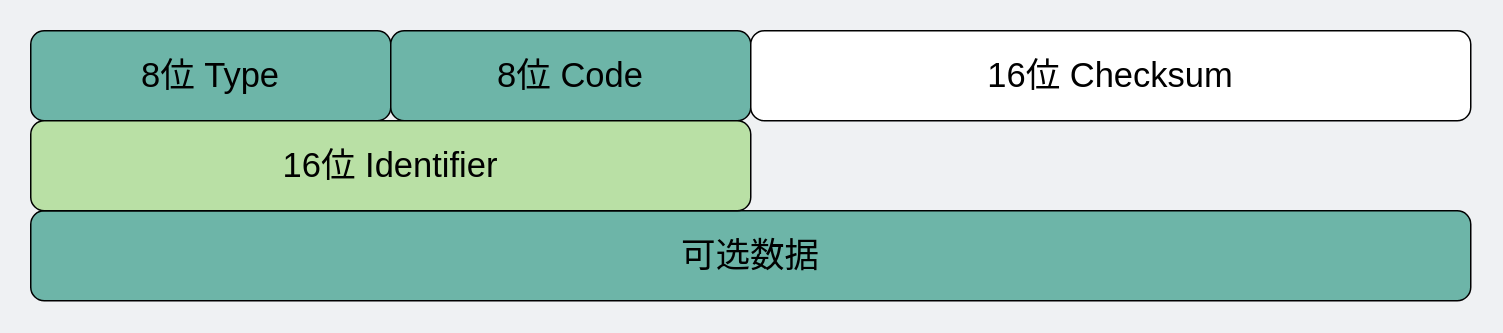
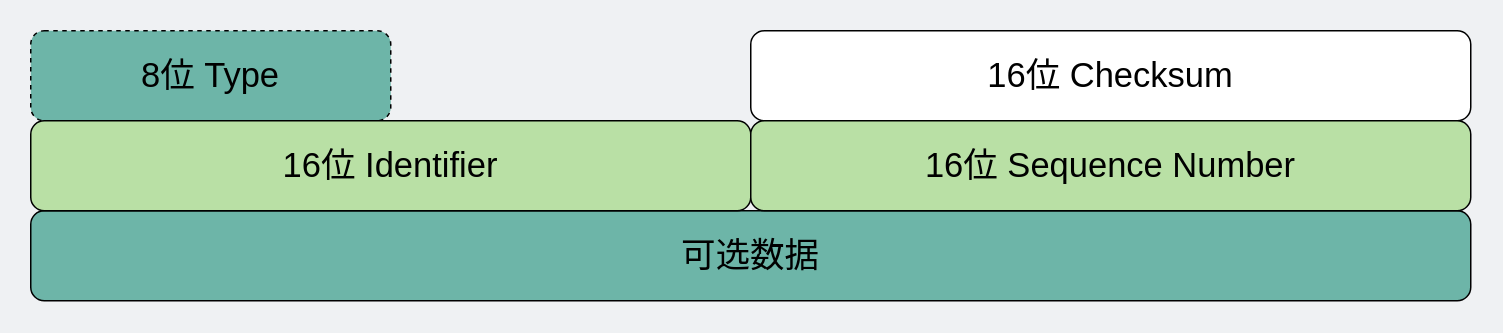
(211, 76) -> (211, 76)
(571, 76) -> none
none -> (1111, 166)
